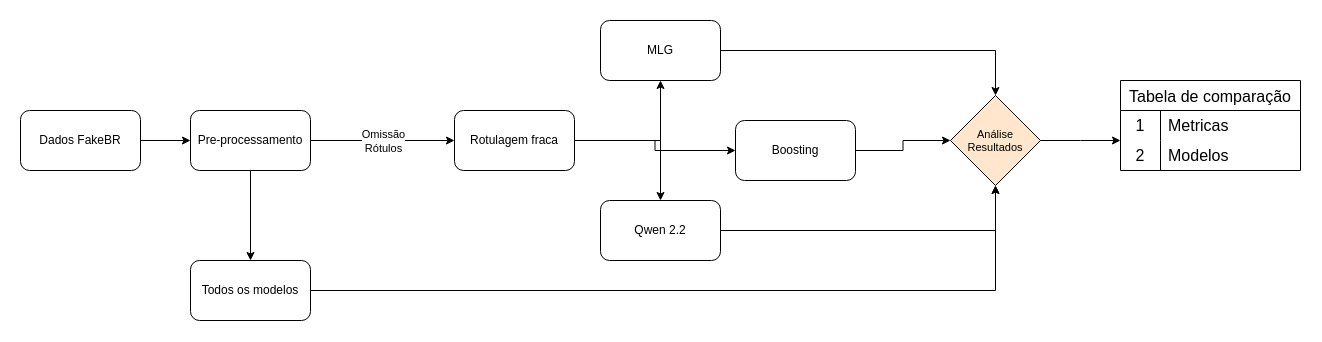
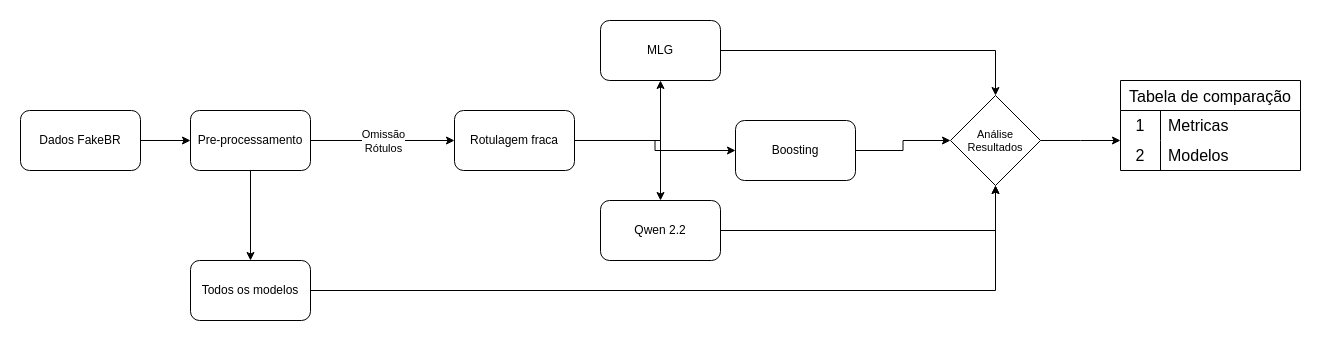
(996, 141) -> (996, 141)
